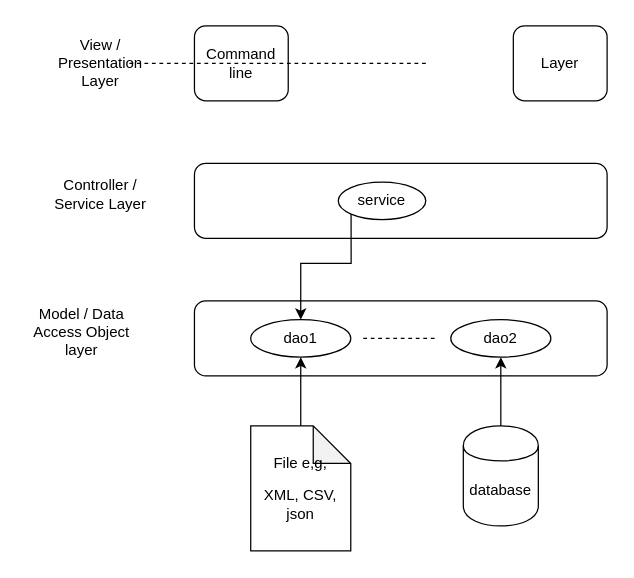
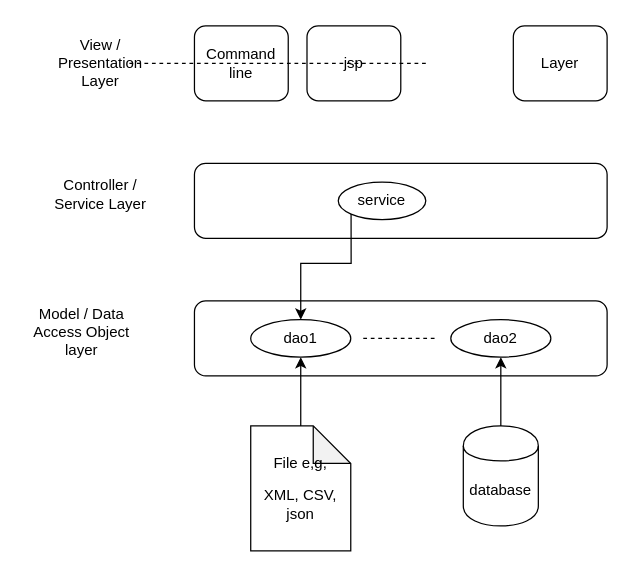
none -> (354, 63)
